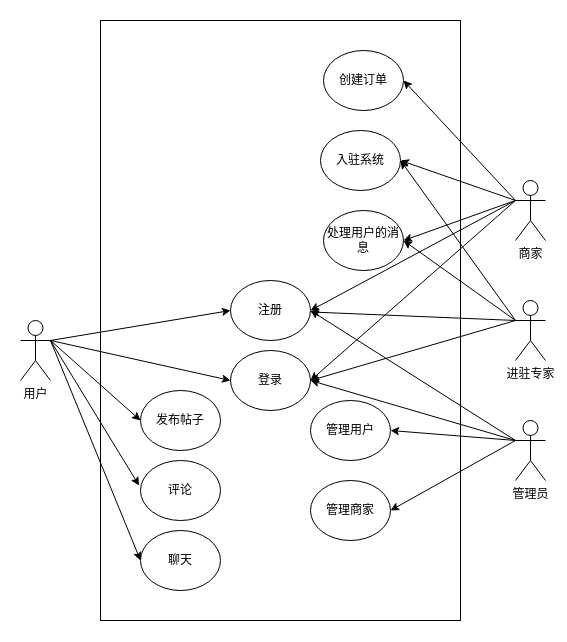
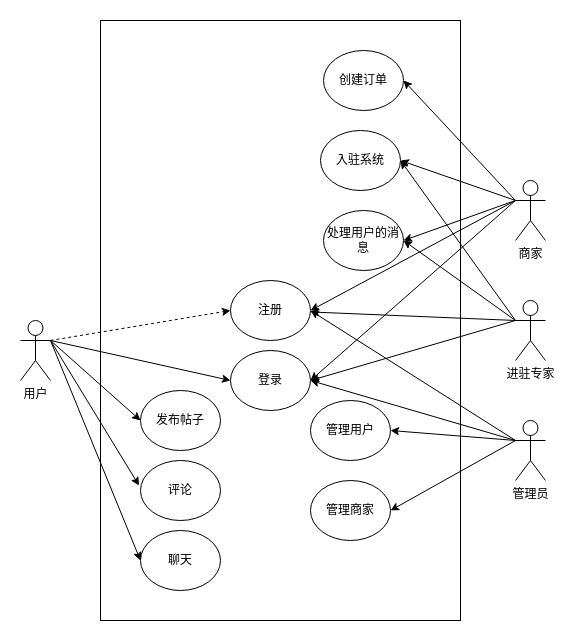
(139, 326) -> (139, 326)
